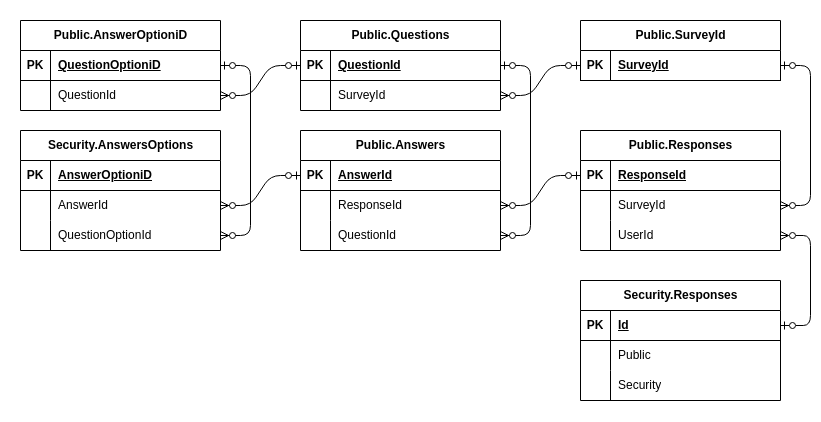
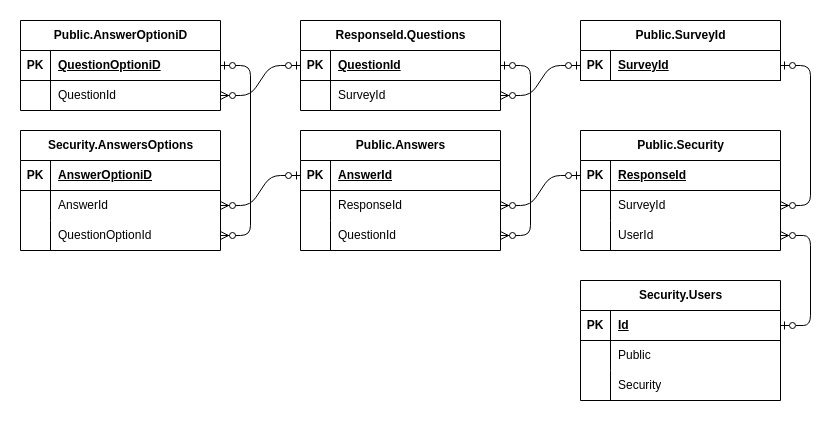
(401, 36) -> (401, 36)
(681, 146) -> (681, 146)
(681, 296) -> (681, 296)
